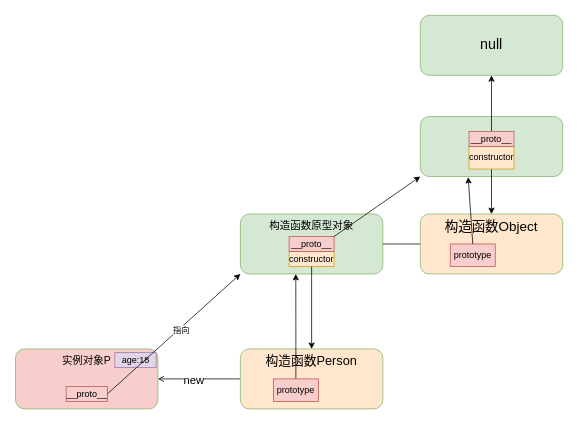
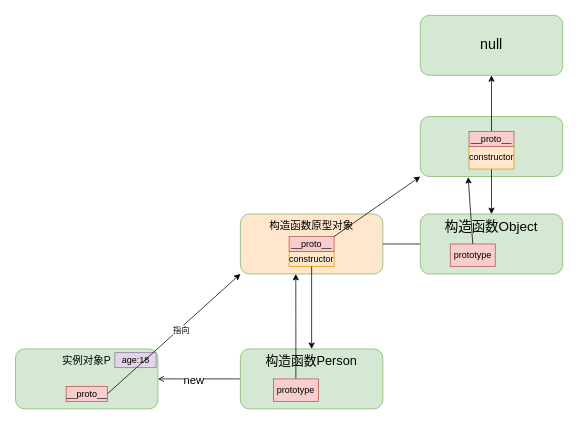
(312, 225) -> (312, 225)
(492, 225) -> (492, 225)
(312, 360) -> (312, 360)
(87, 379) -> (87, 379)
